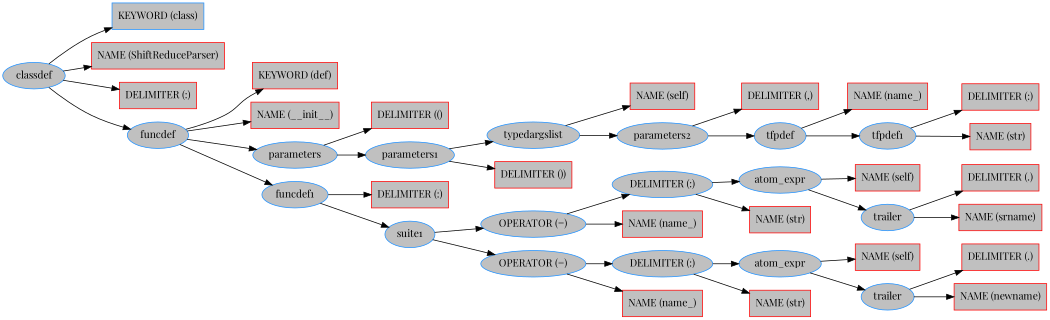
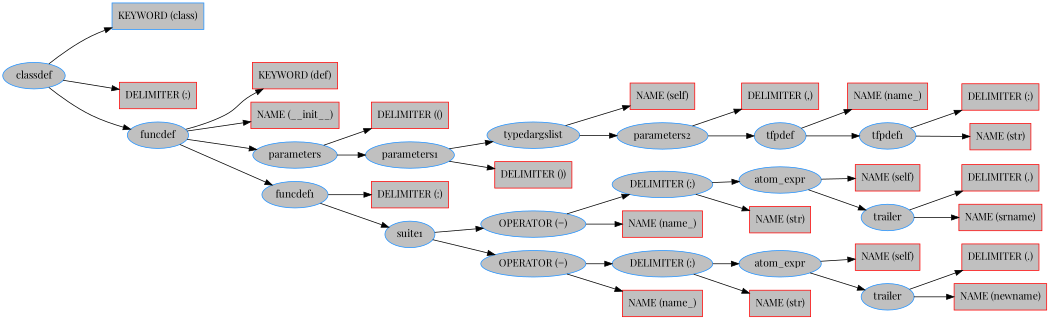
(158, 56) -> none
